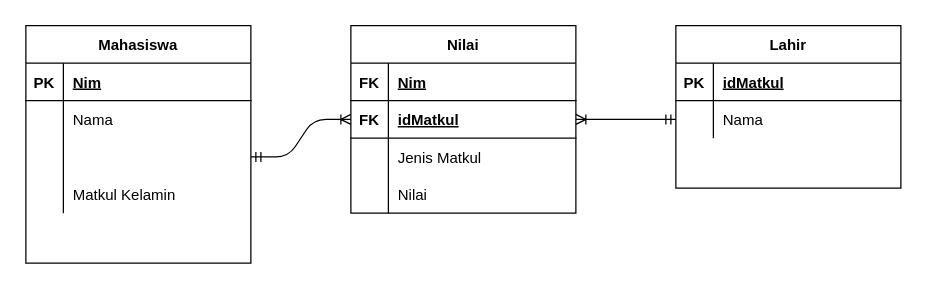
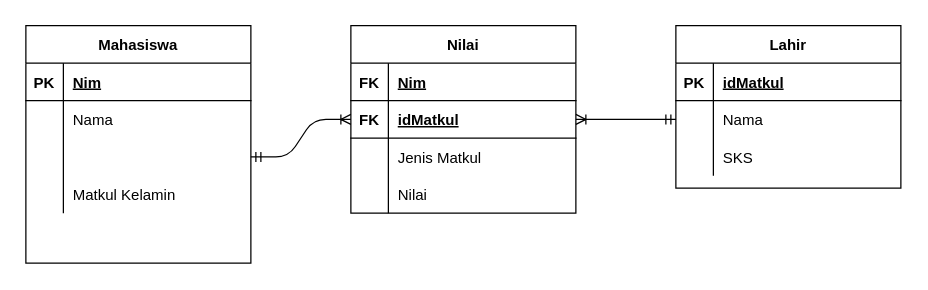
none -> (807, 157)
